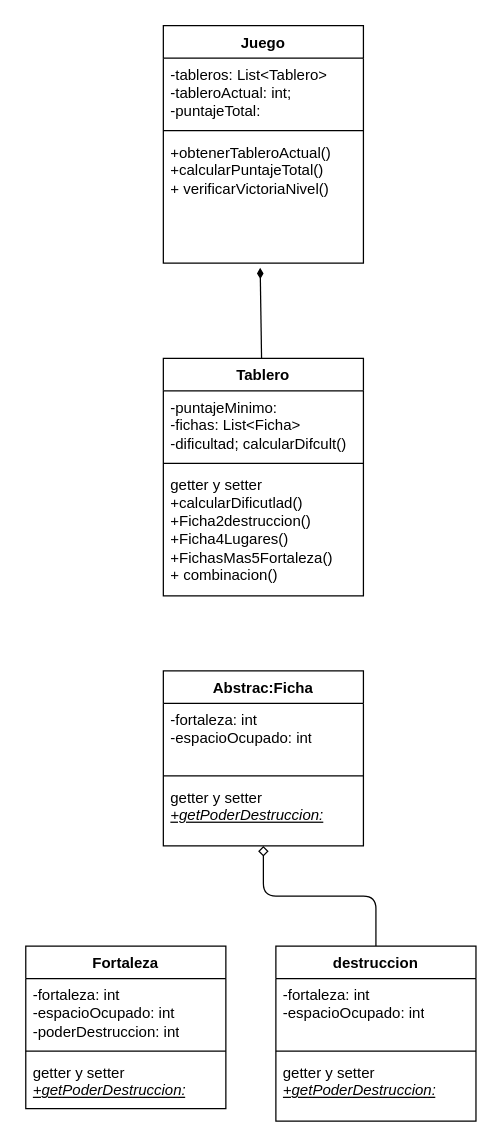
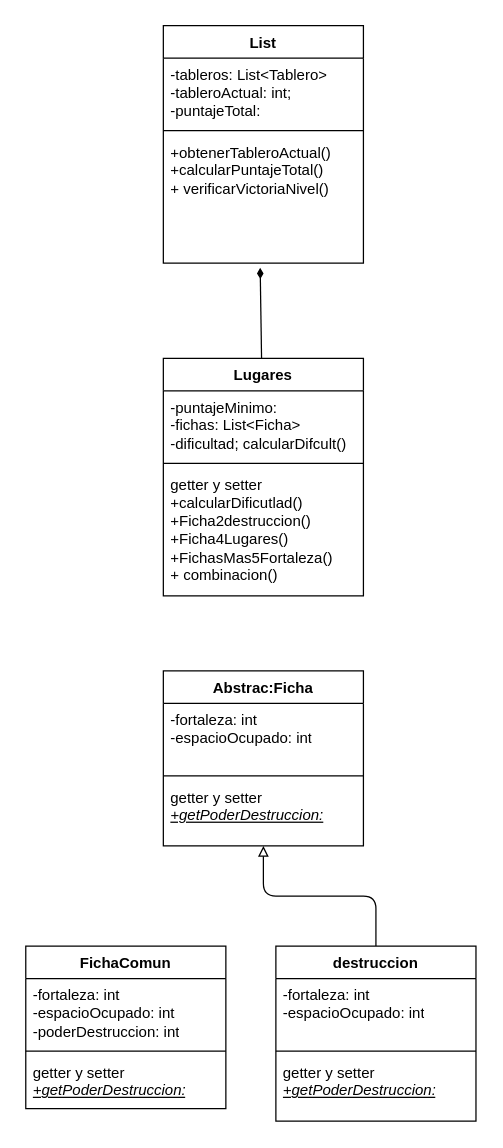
(263, 43) -> (263, 43)
(263, 376) -> (263, 376)
(263, 857) -> (263, 857)
(126, 963) -> (126, 963)
